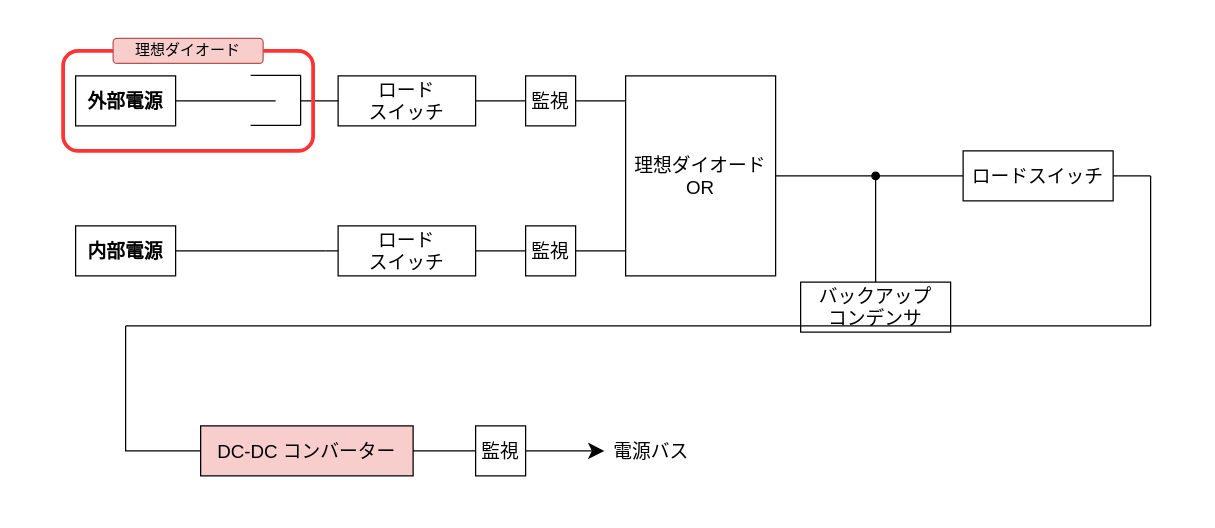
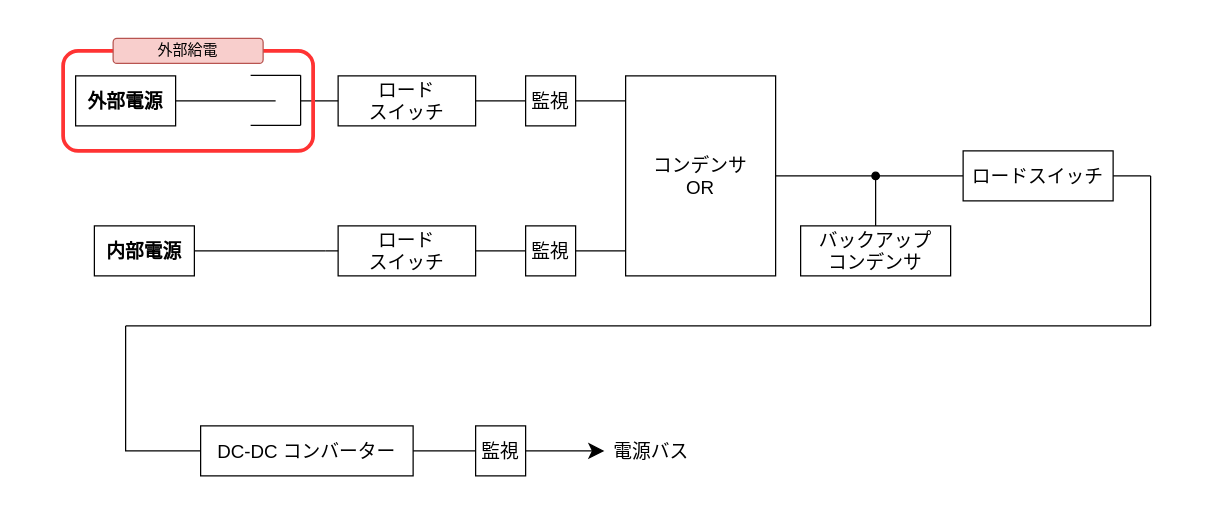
(188, 51) -> (188, 51)
(701, 176) -> (701, 176)
(126, 251) -> (144, 251)
(876, 307) -> (876, 251)
(307, 451) -> (307, 451)
